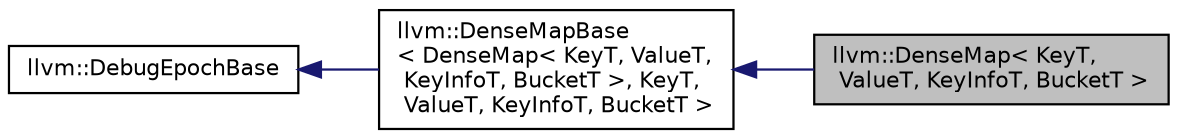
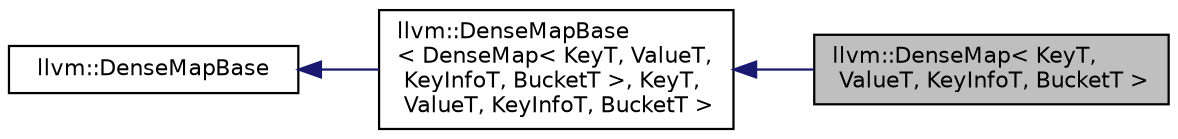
(154, 70) -> (154, 70)
